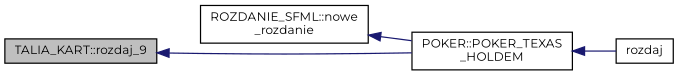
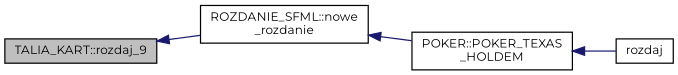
(290, 54) -> (185, 37)
